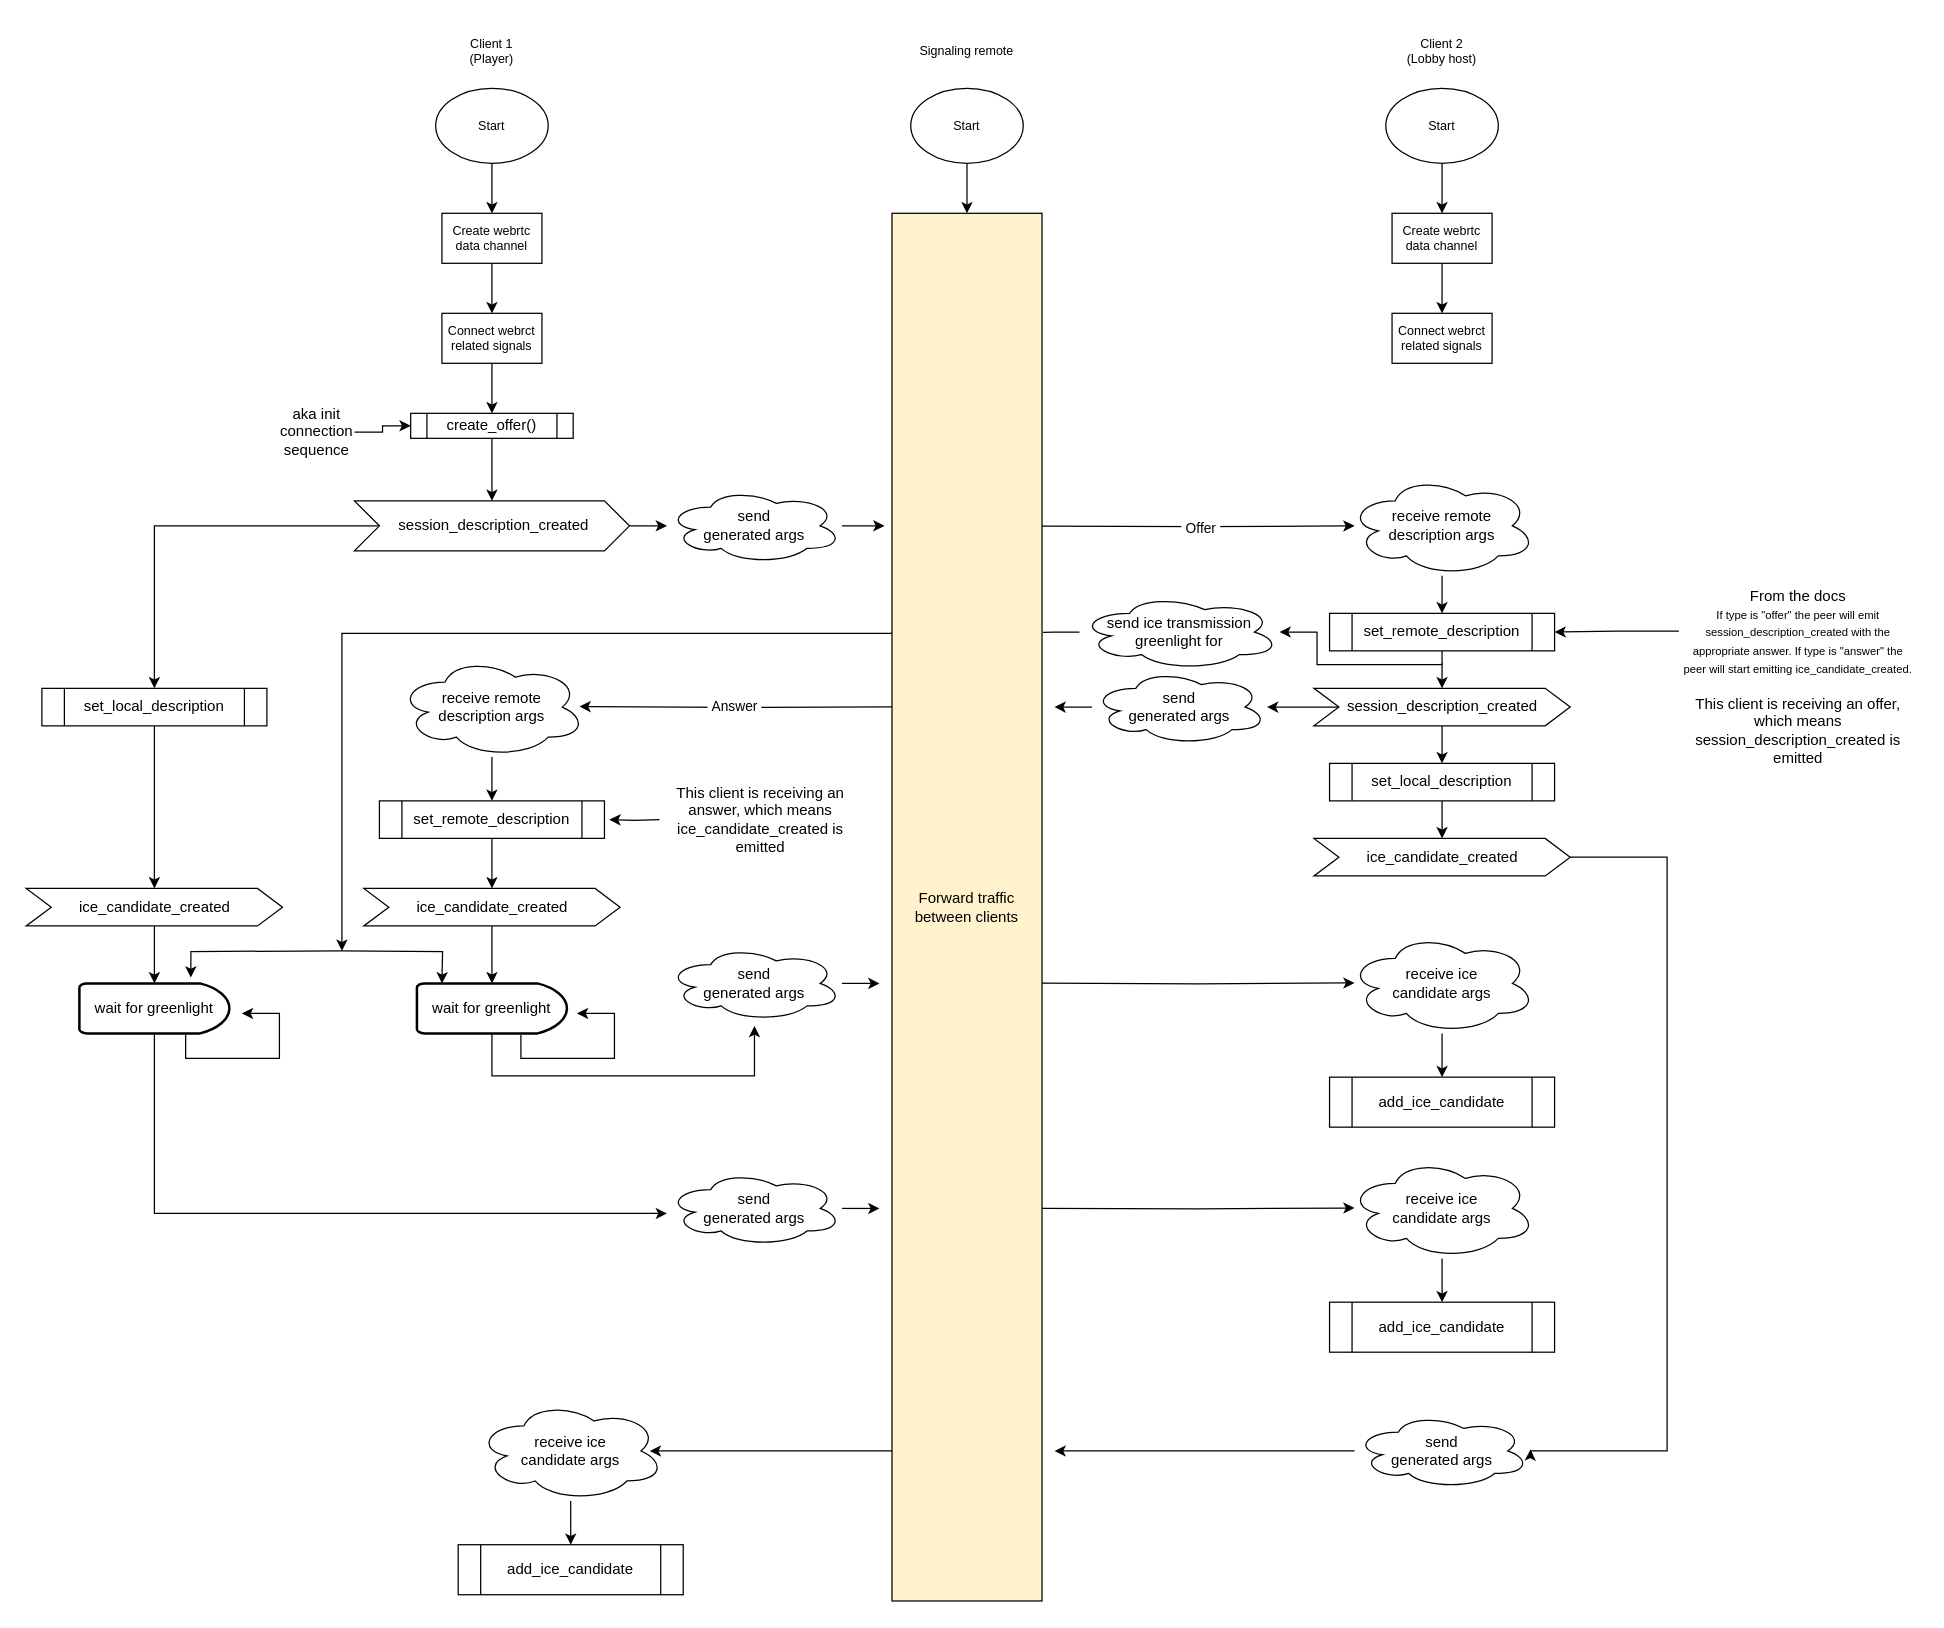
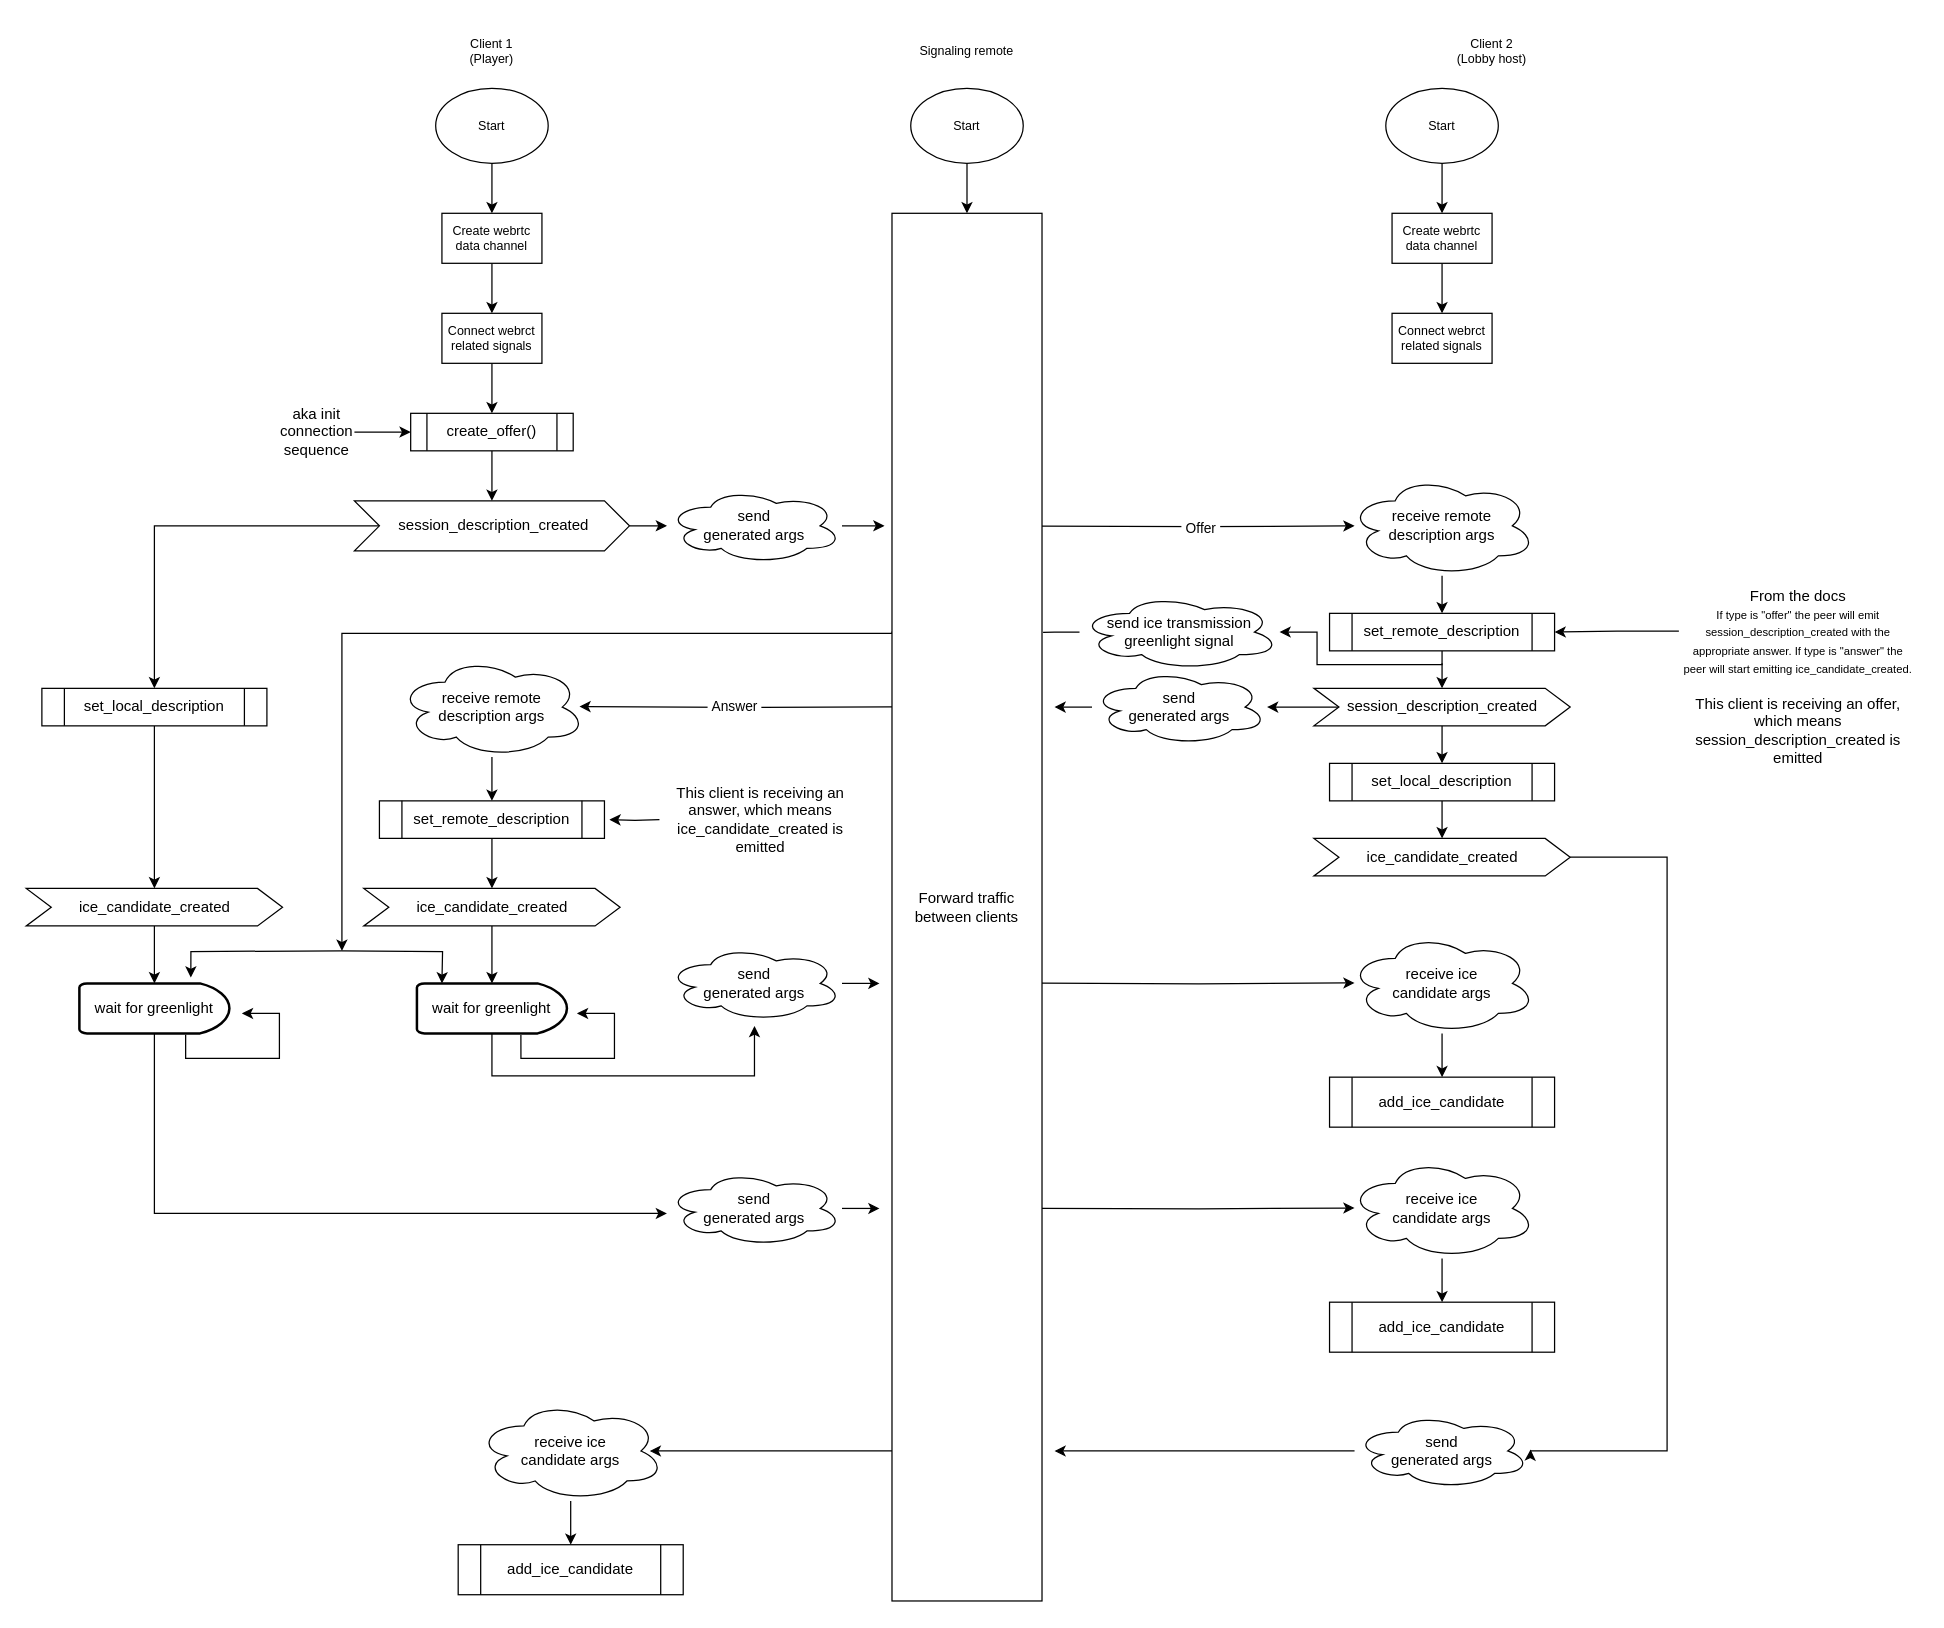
(1442, 51) -> (1492, 51)
(492, 426) -> (492, 432)
(1179, 632) -> (1179, 632)
(967, 907) -> (967, 907)
